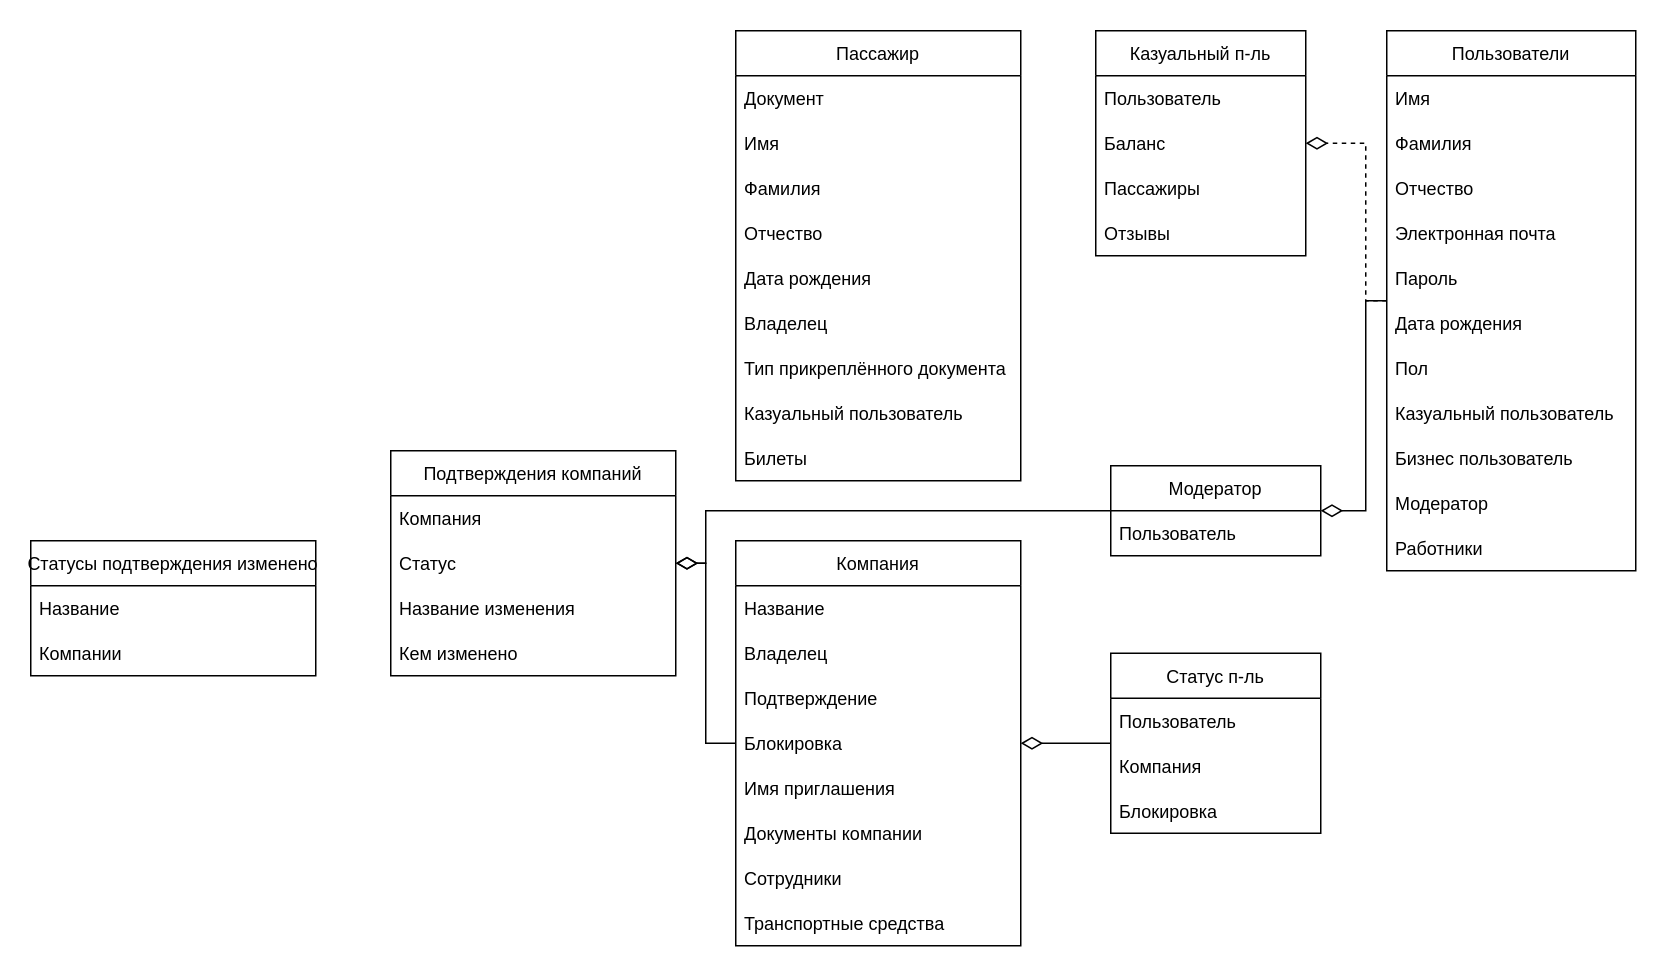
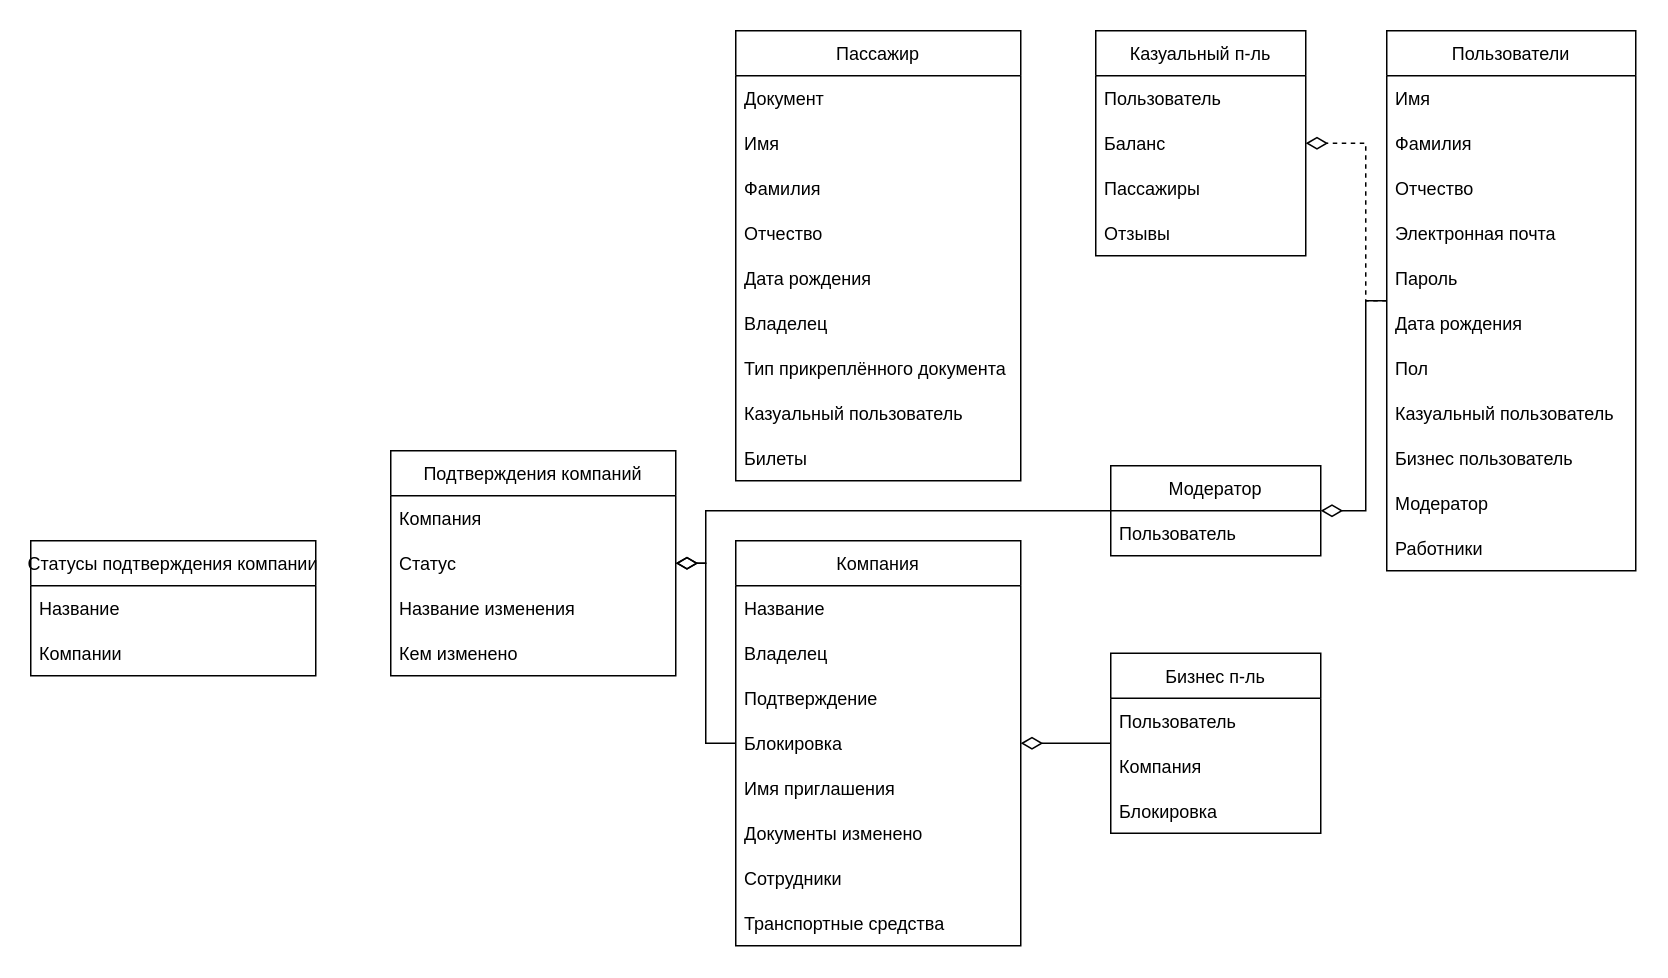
(173, 564) -> (173, 564)
(1215, 677) -> (1215, 677)
(832, 834) -> (832, 834)
